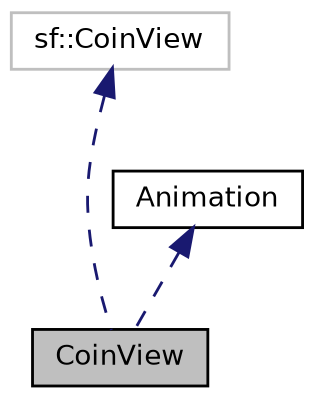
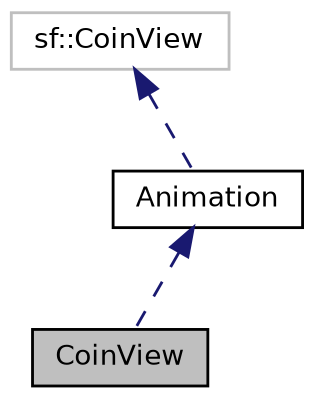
(88, 213) -> (171, 133)
